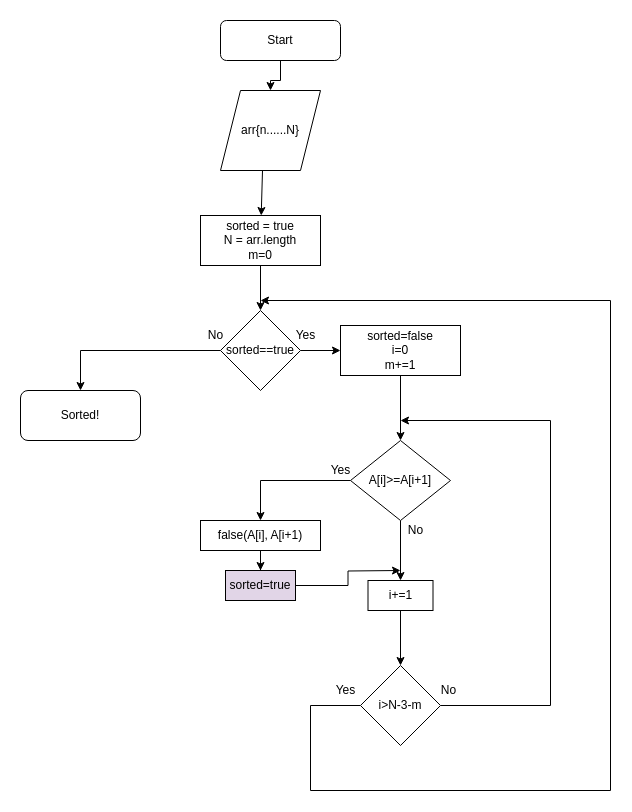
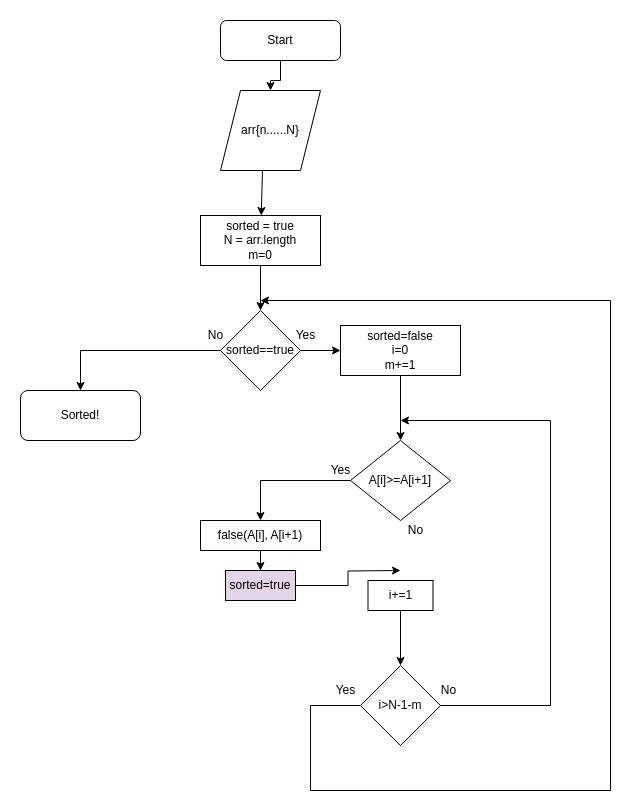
(401, 547) -> none
(401, 706) -> (401, 706)
